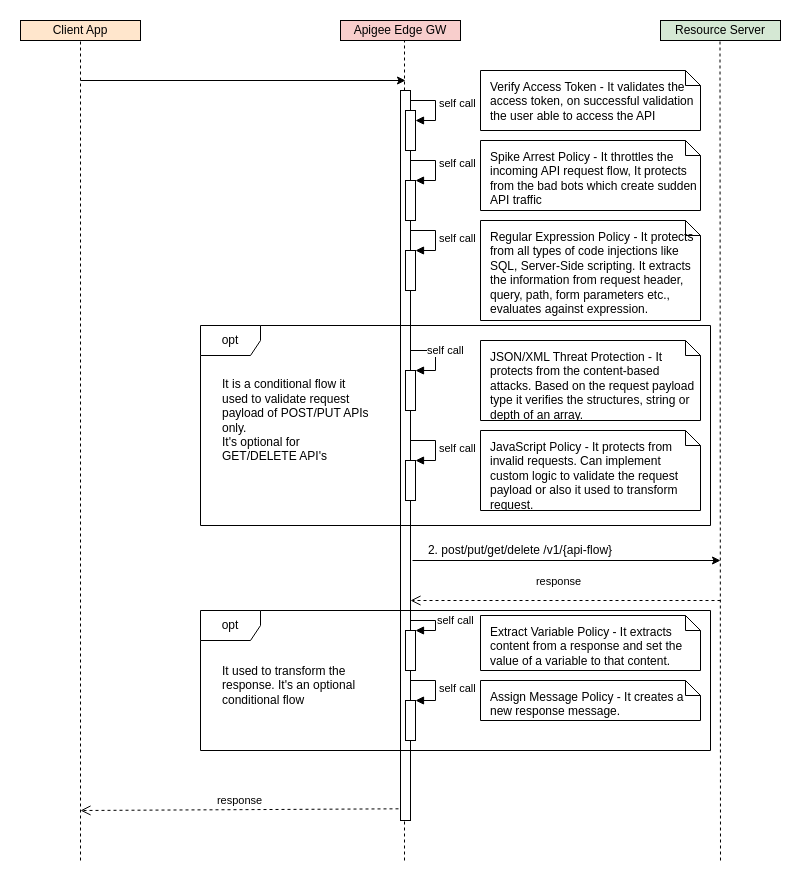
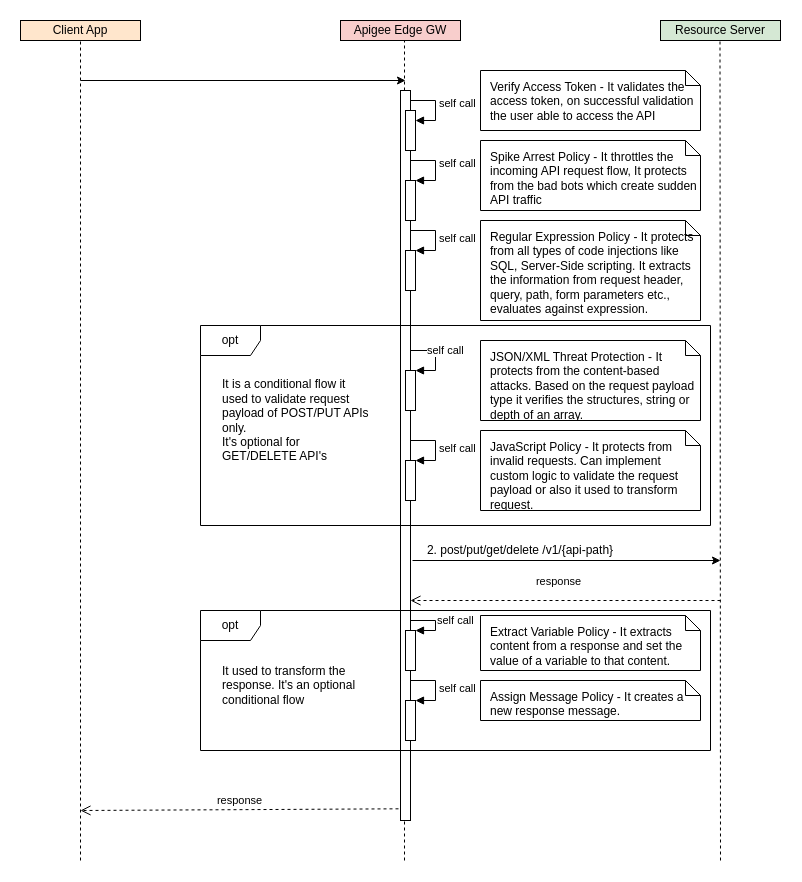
(521, 551) -> (521, 551)
